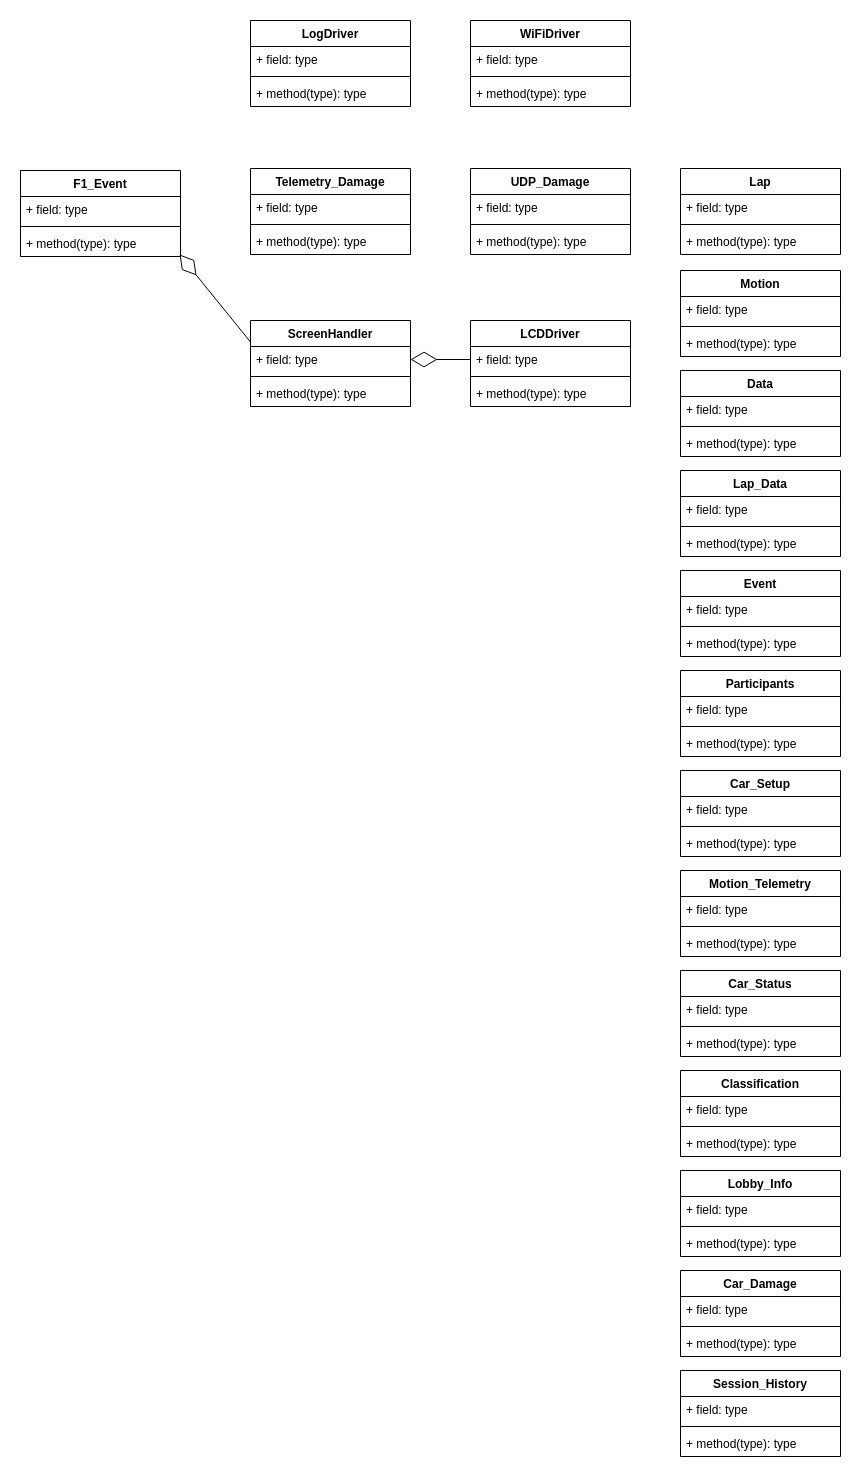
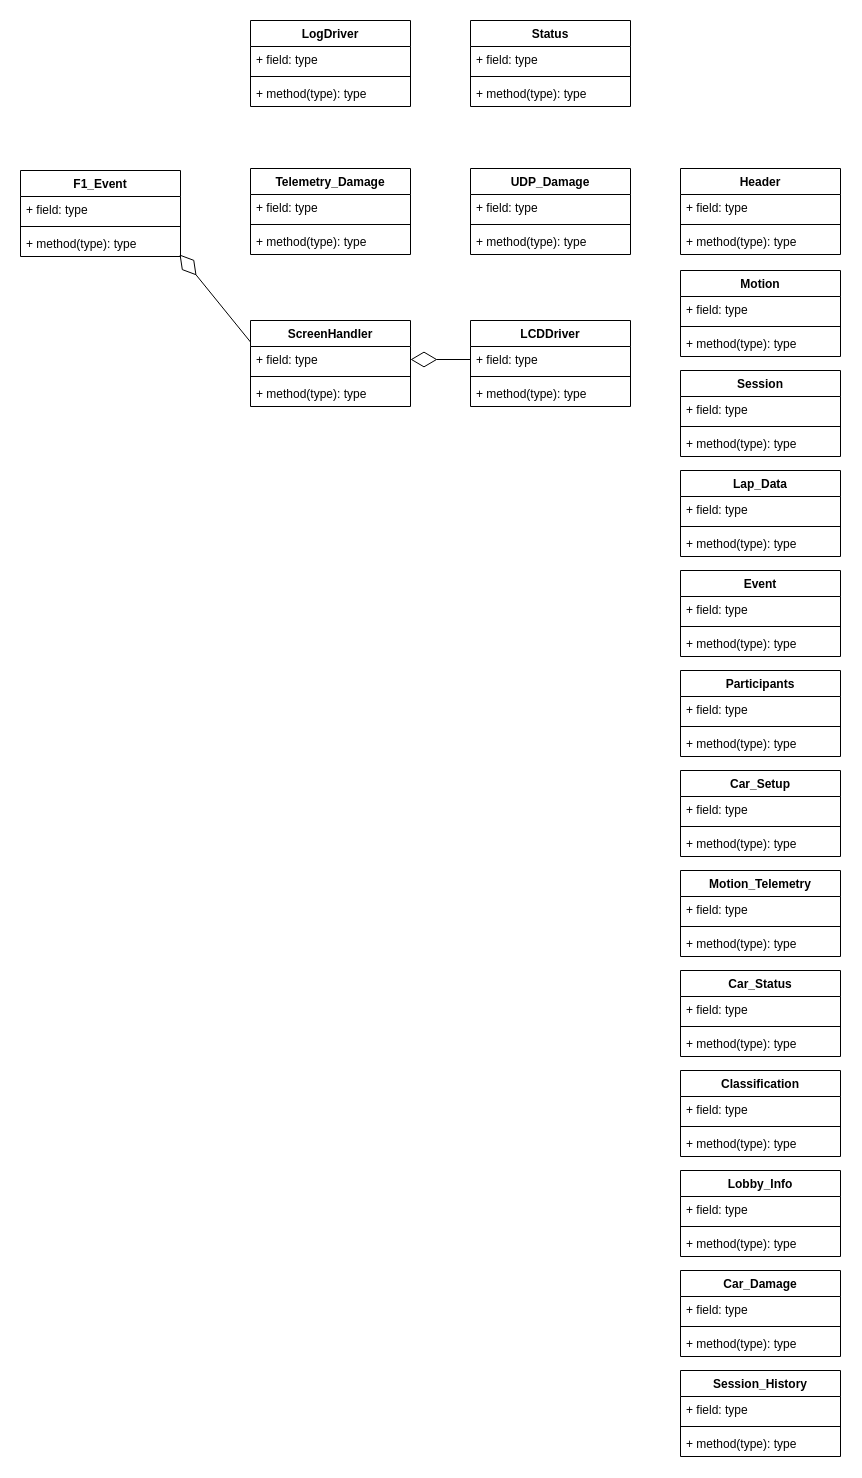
(550, 34) -> (550, 34)
(760, 182) -> (760, 182)
(760, 384) -> (760, 384)
